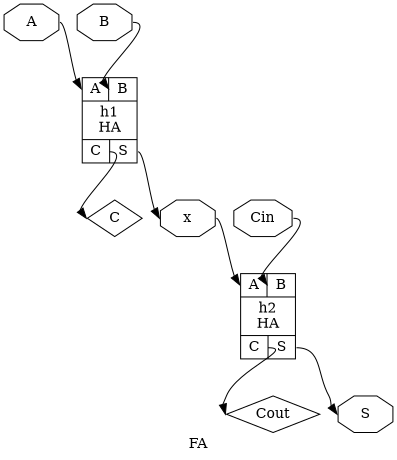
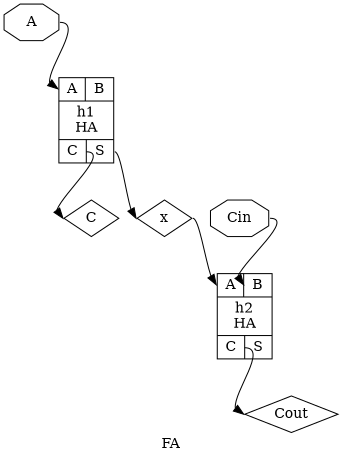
(105, 22) -> none
(188, 218) -> (164, 218)
(366, 414) -> none
